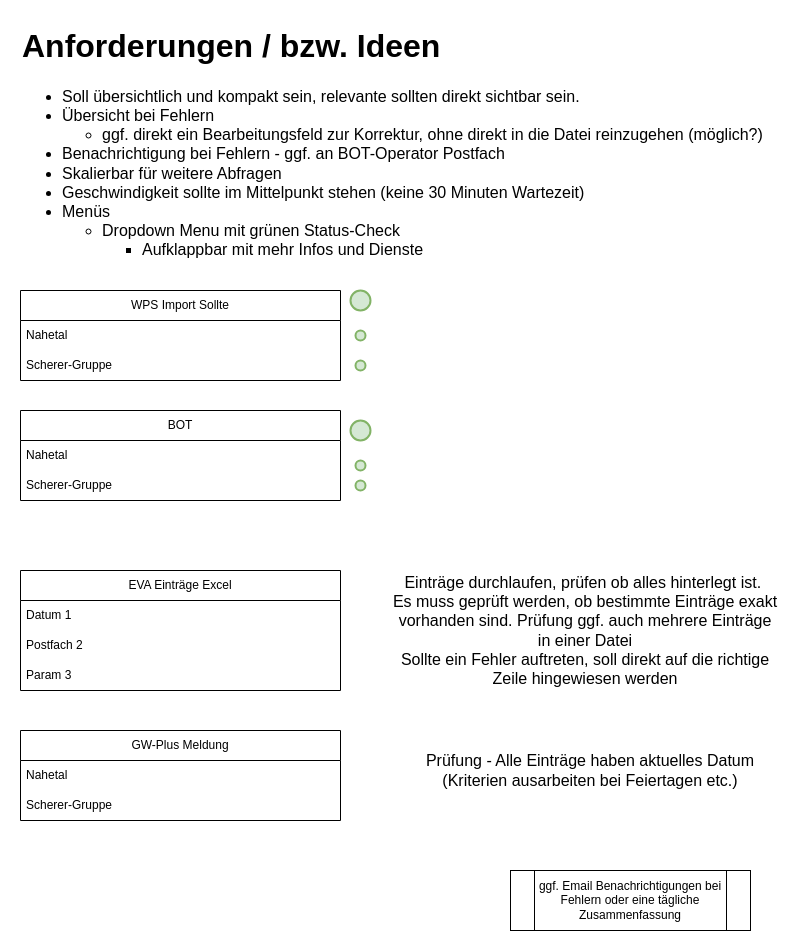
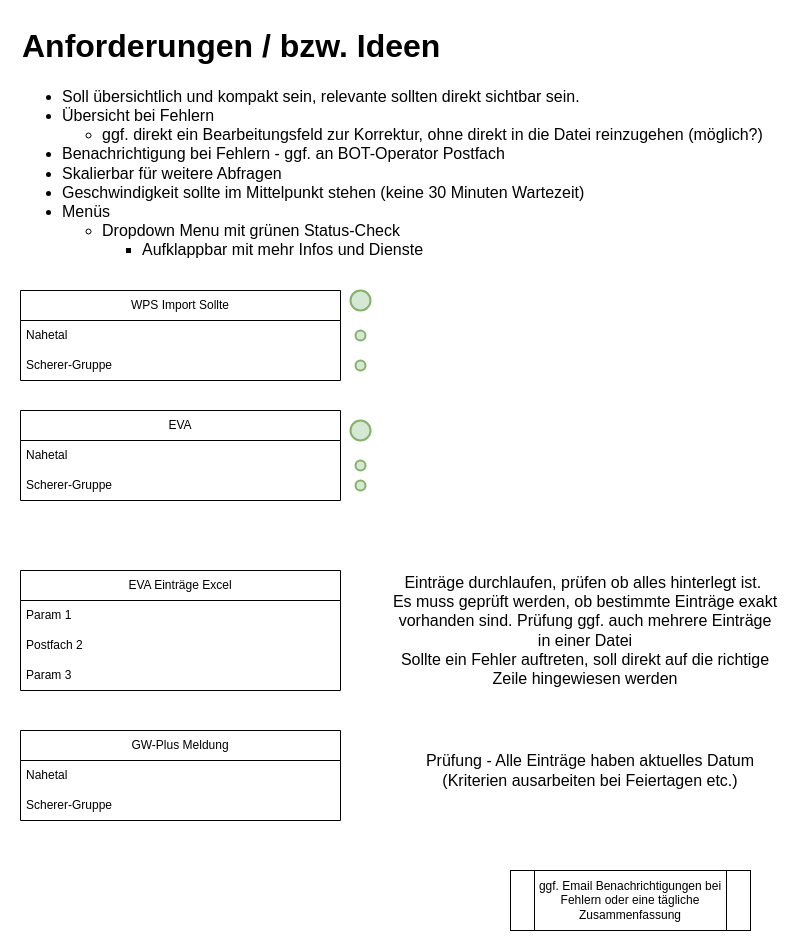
(181, 426) -> (181, 426)
(48, 616) -> (48, 616)
